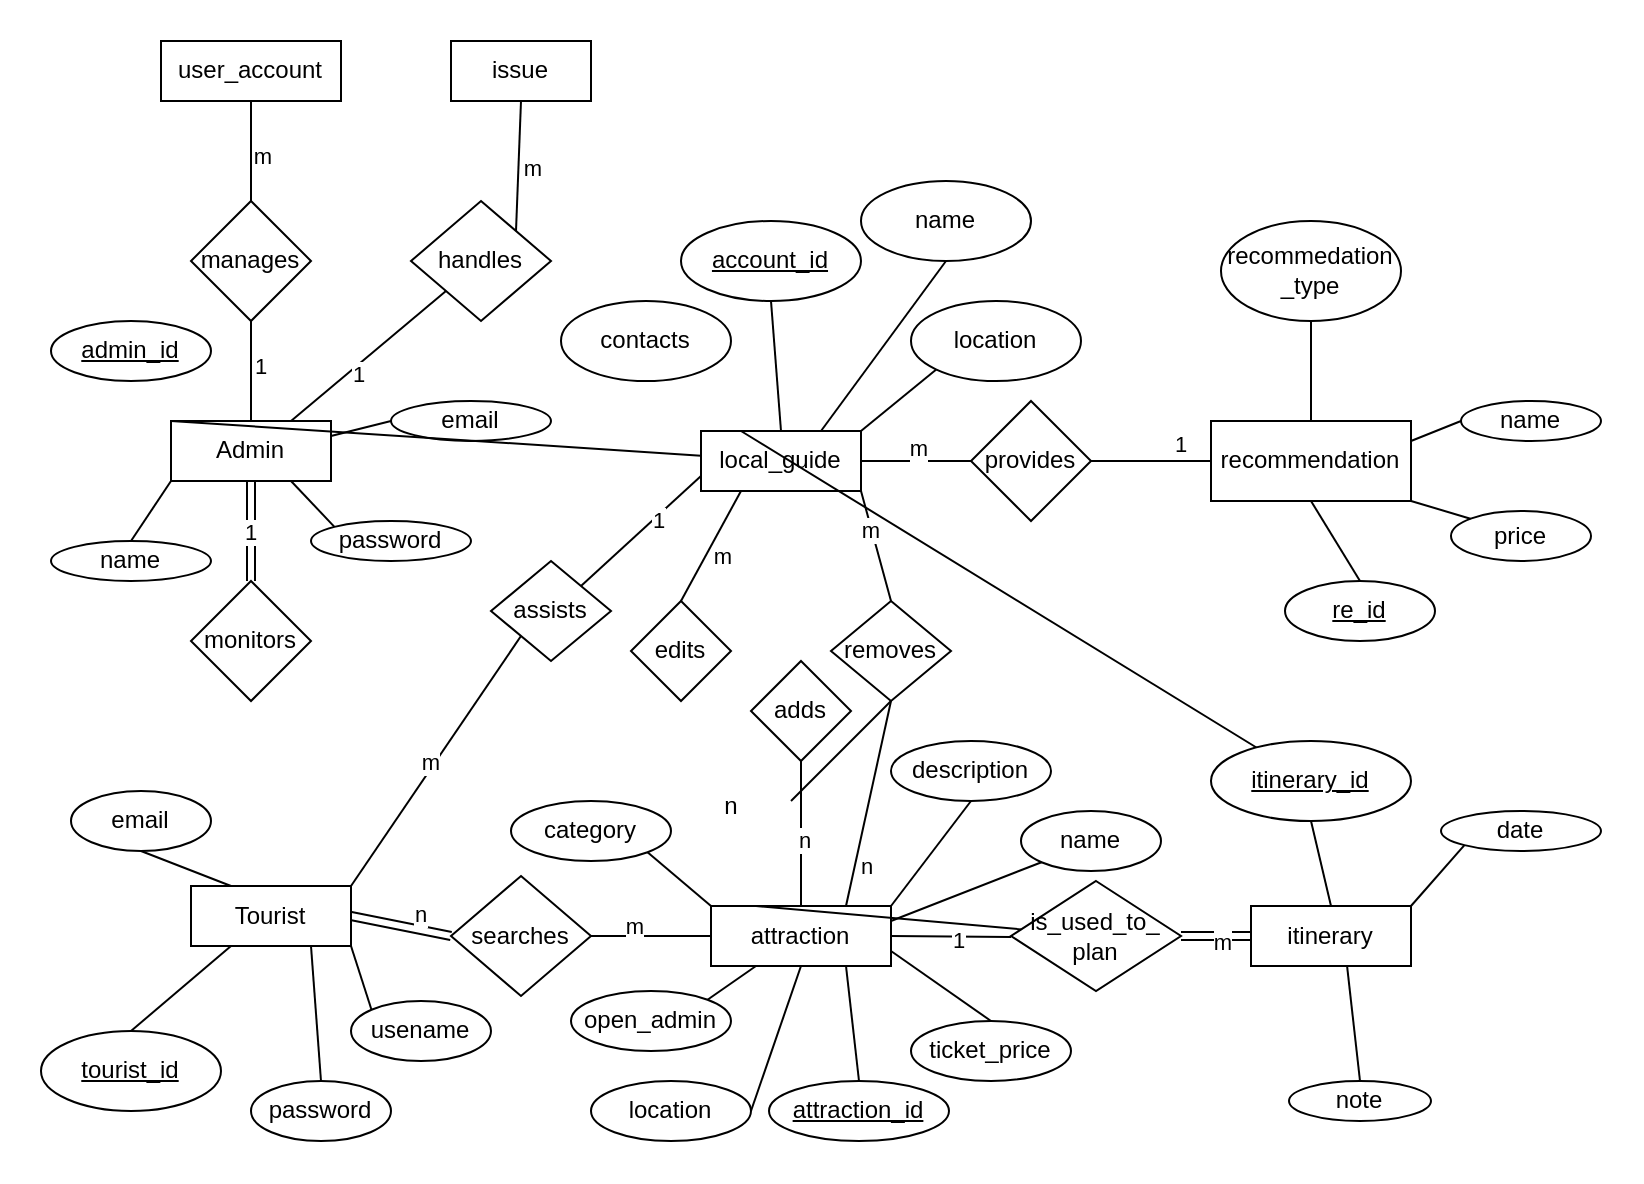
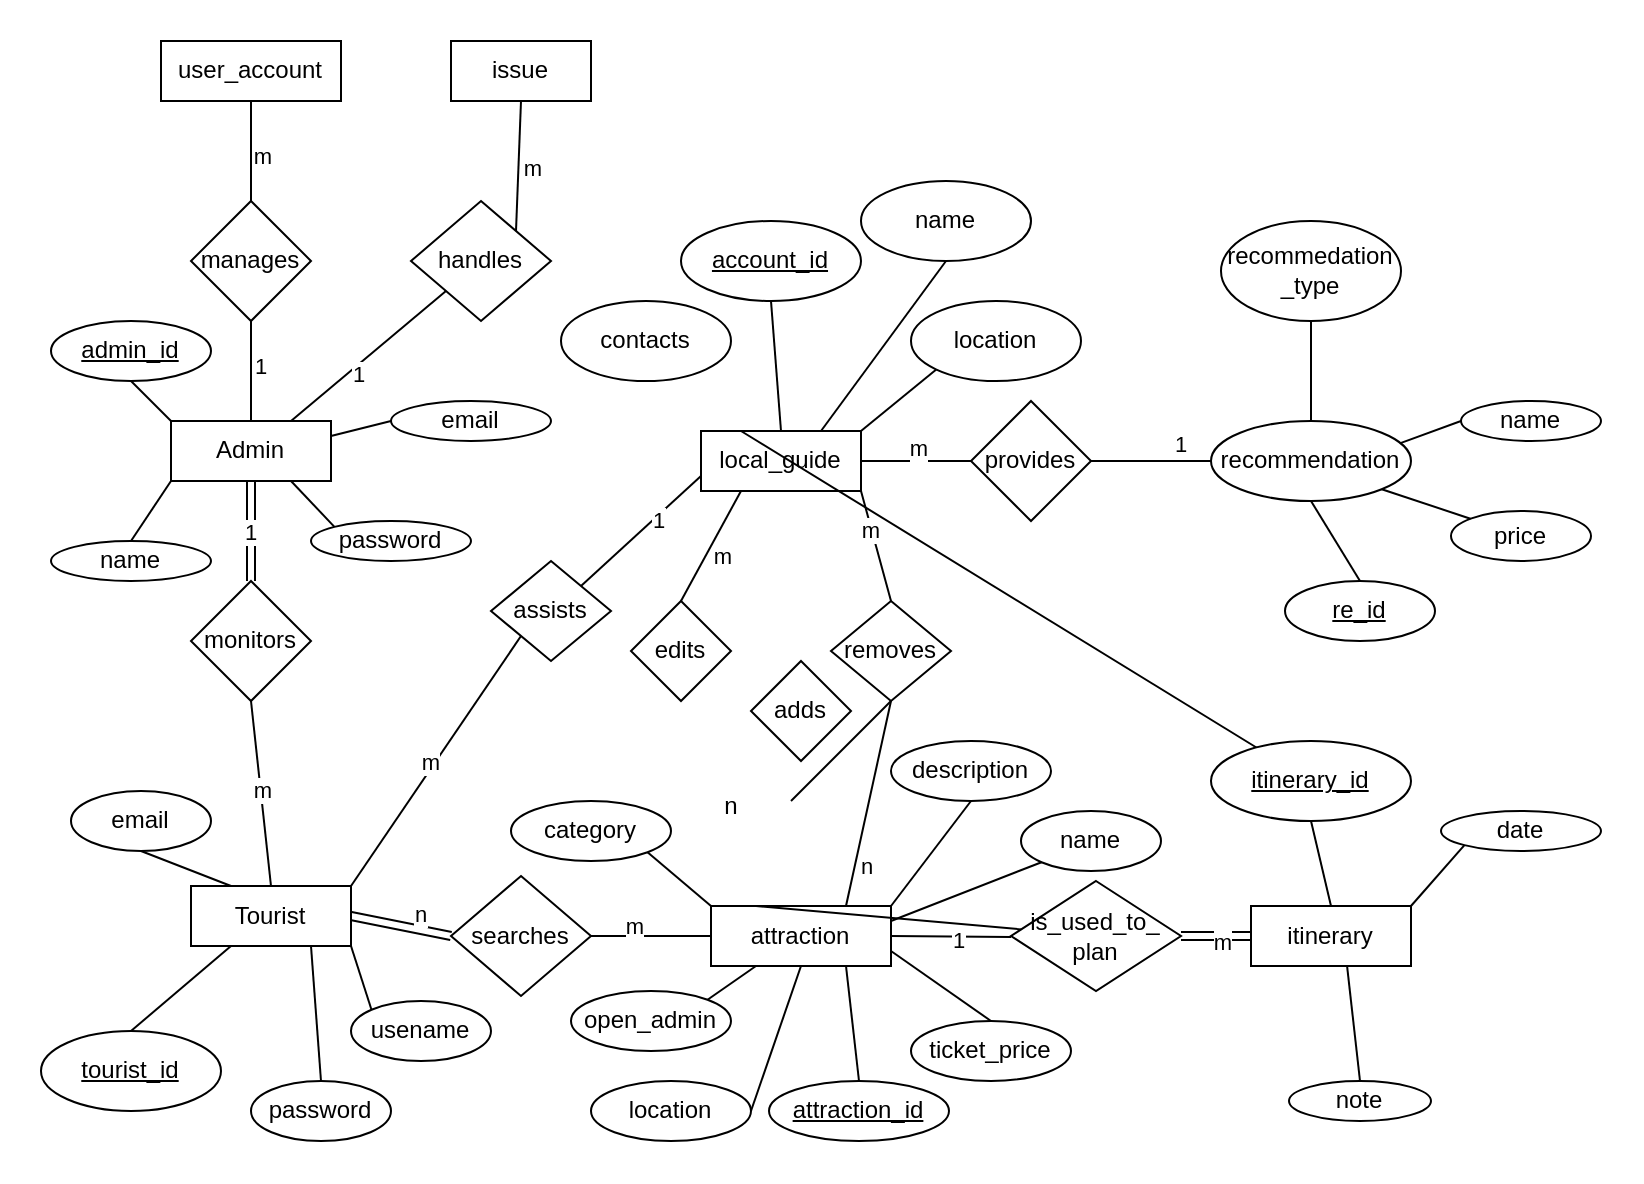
(591, 449) -> (151, 401)
(1311, 461) -> (1311, 461)
none -> (261, 794)
(801, 852) -> none
